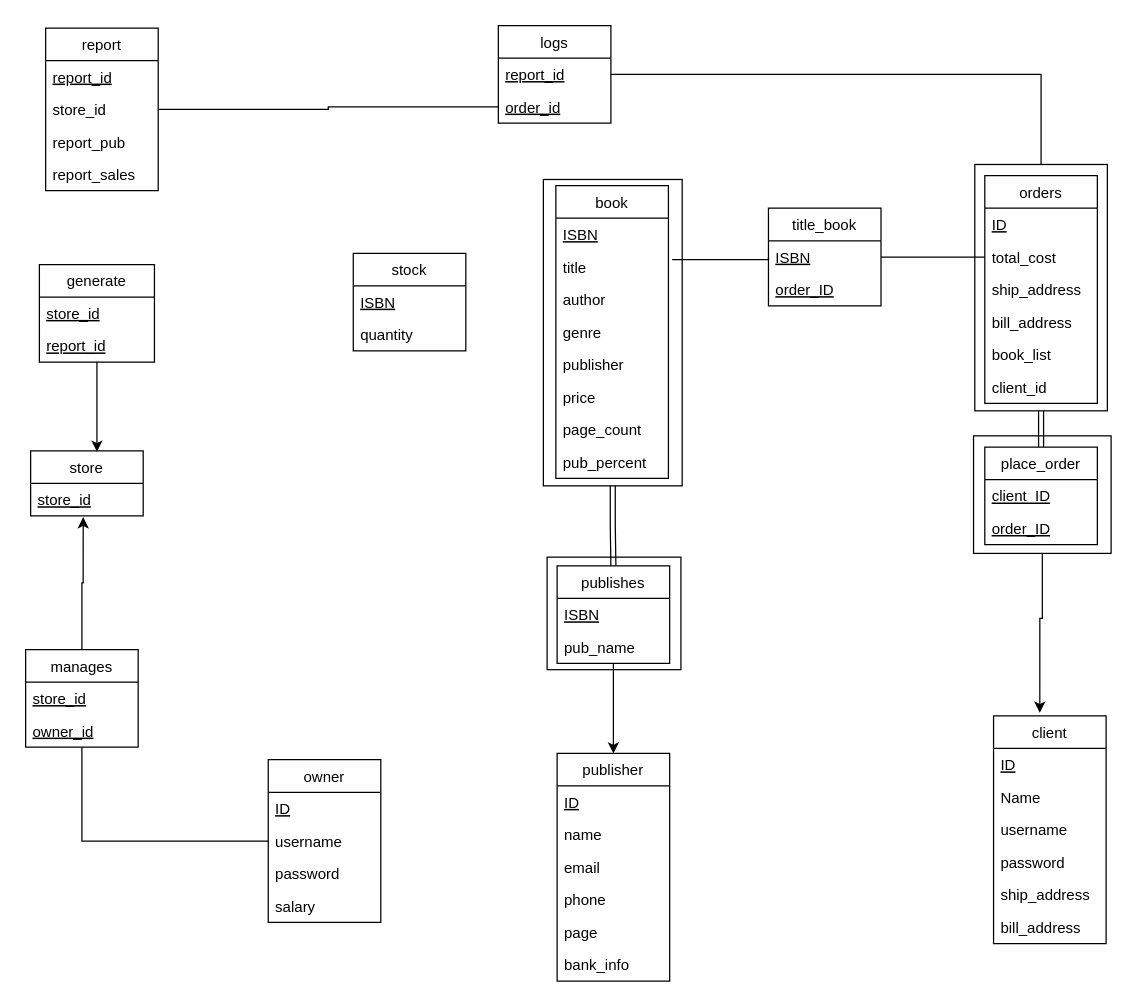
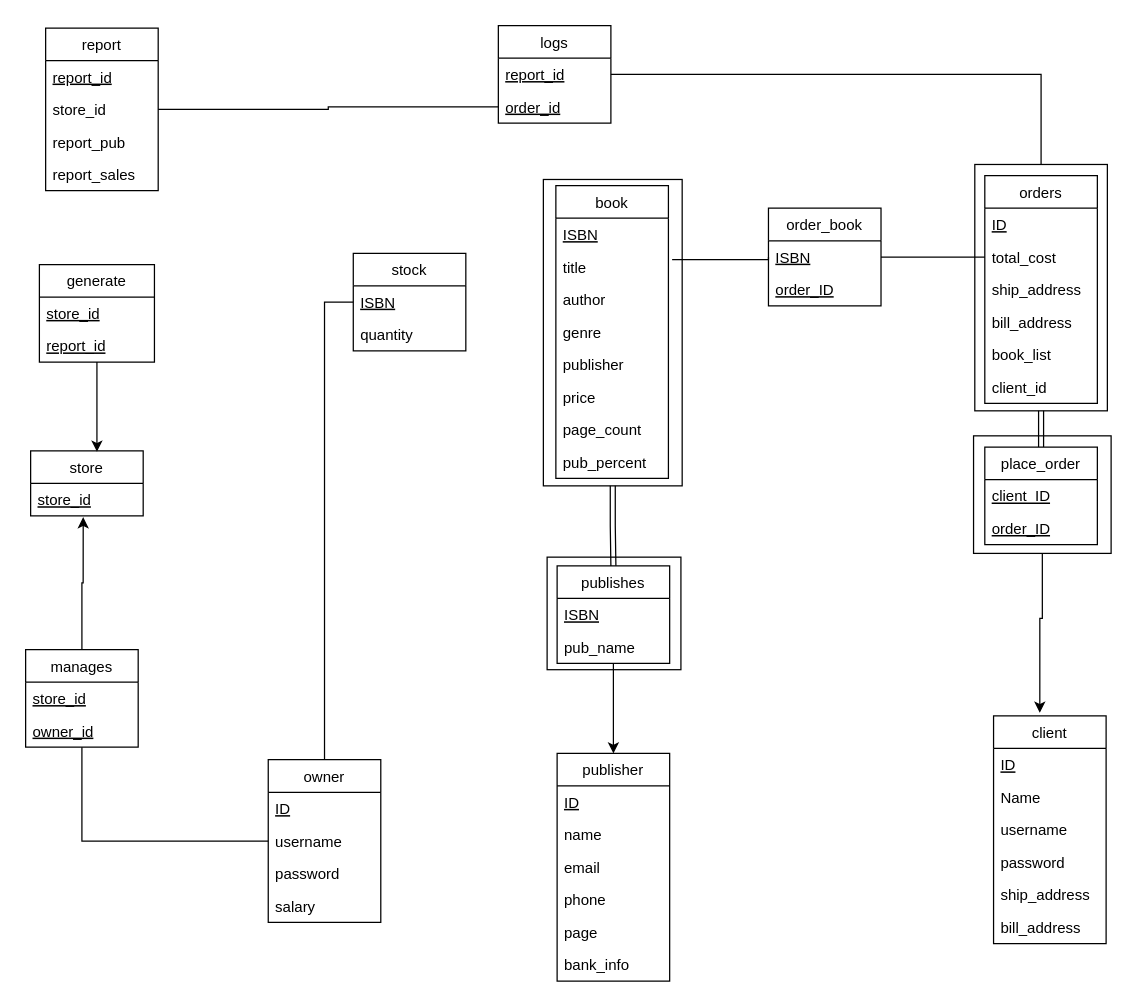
(824, 225) -> (824, 225)
none -> (324, 515)
